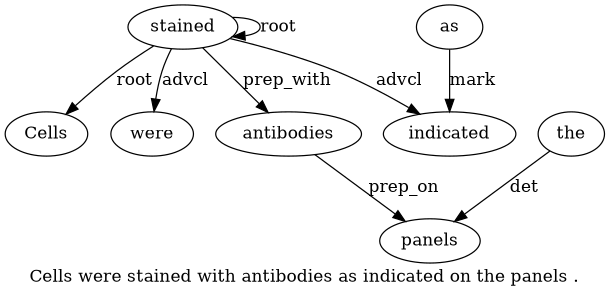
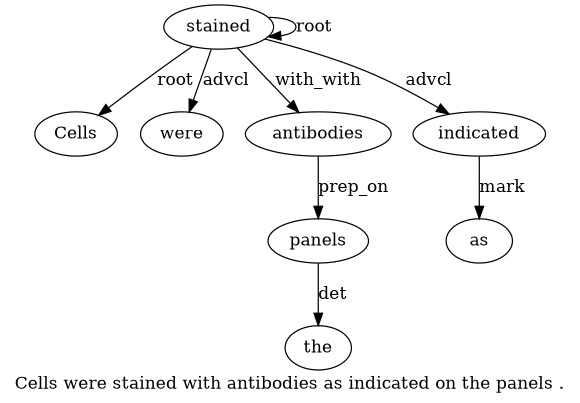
(450, 74) -> (479, 181)
(287, 81) -> (318, 81)
(507, 183) -> (318, 288)
